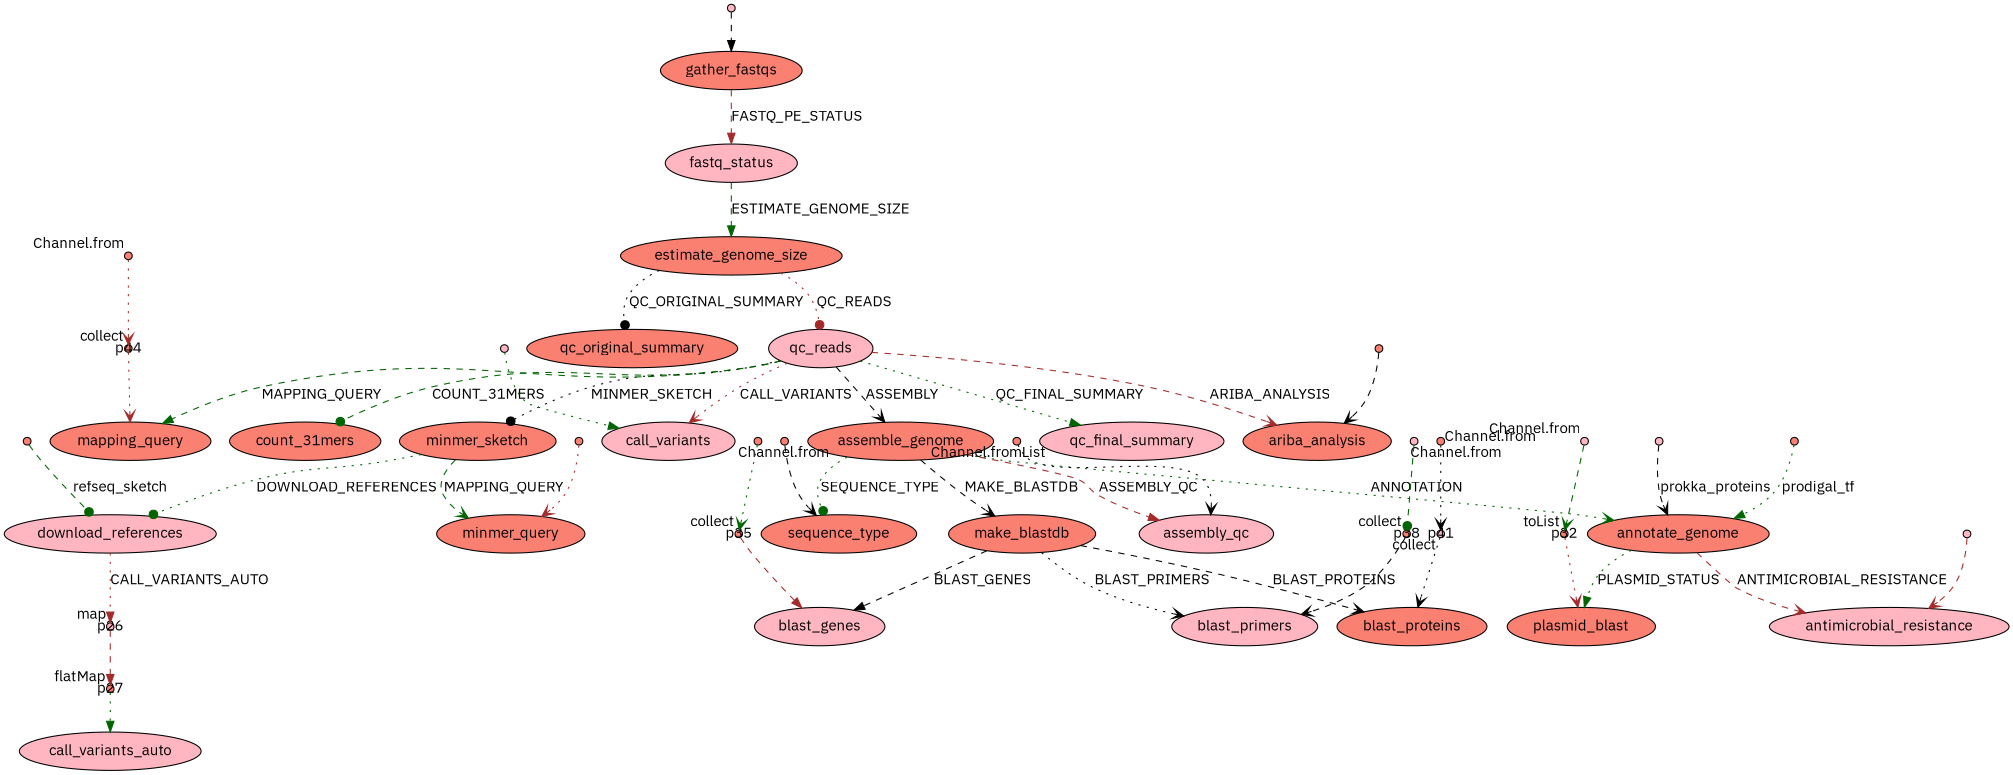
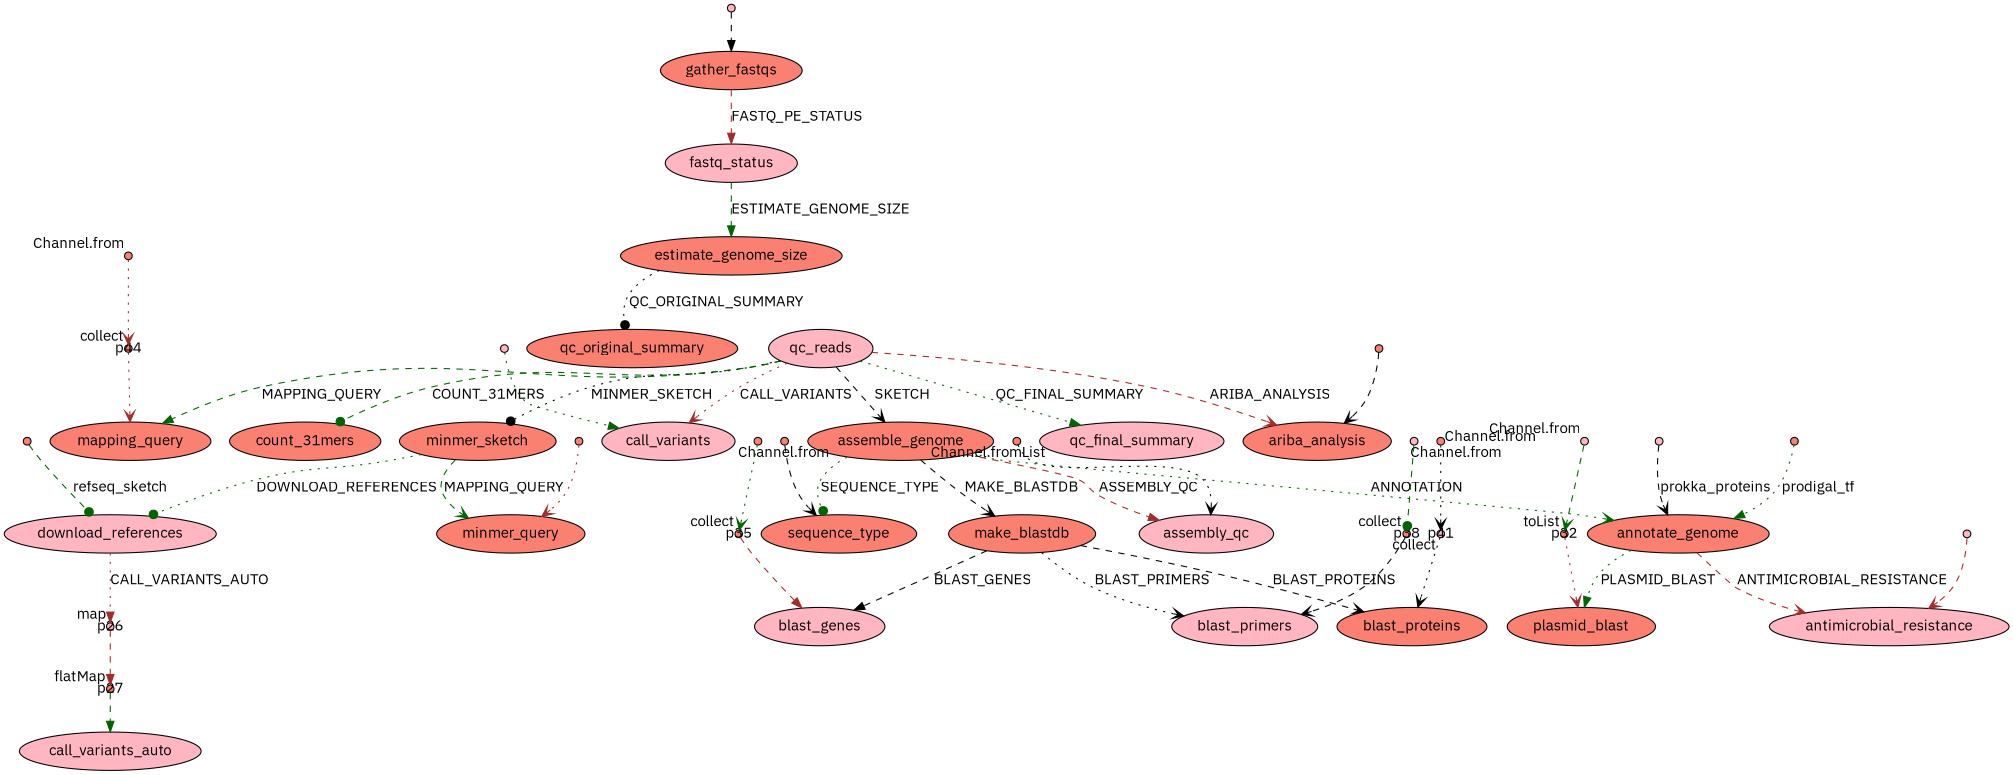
(806, 292) -> none
(902, 395) -> (902, 395)
(1659, 580) -> (1659, 580)
(110, 707) -> (110, 707)
